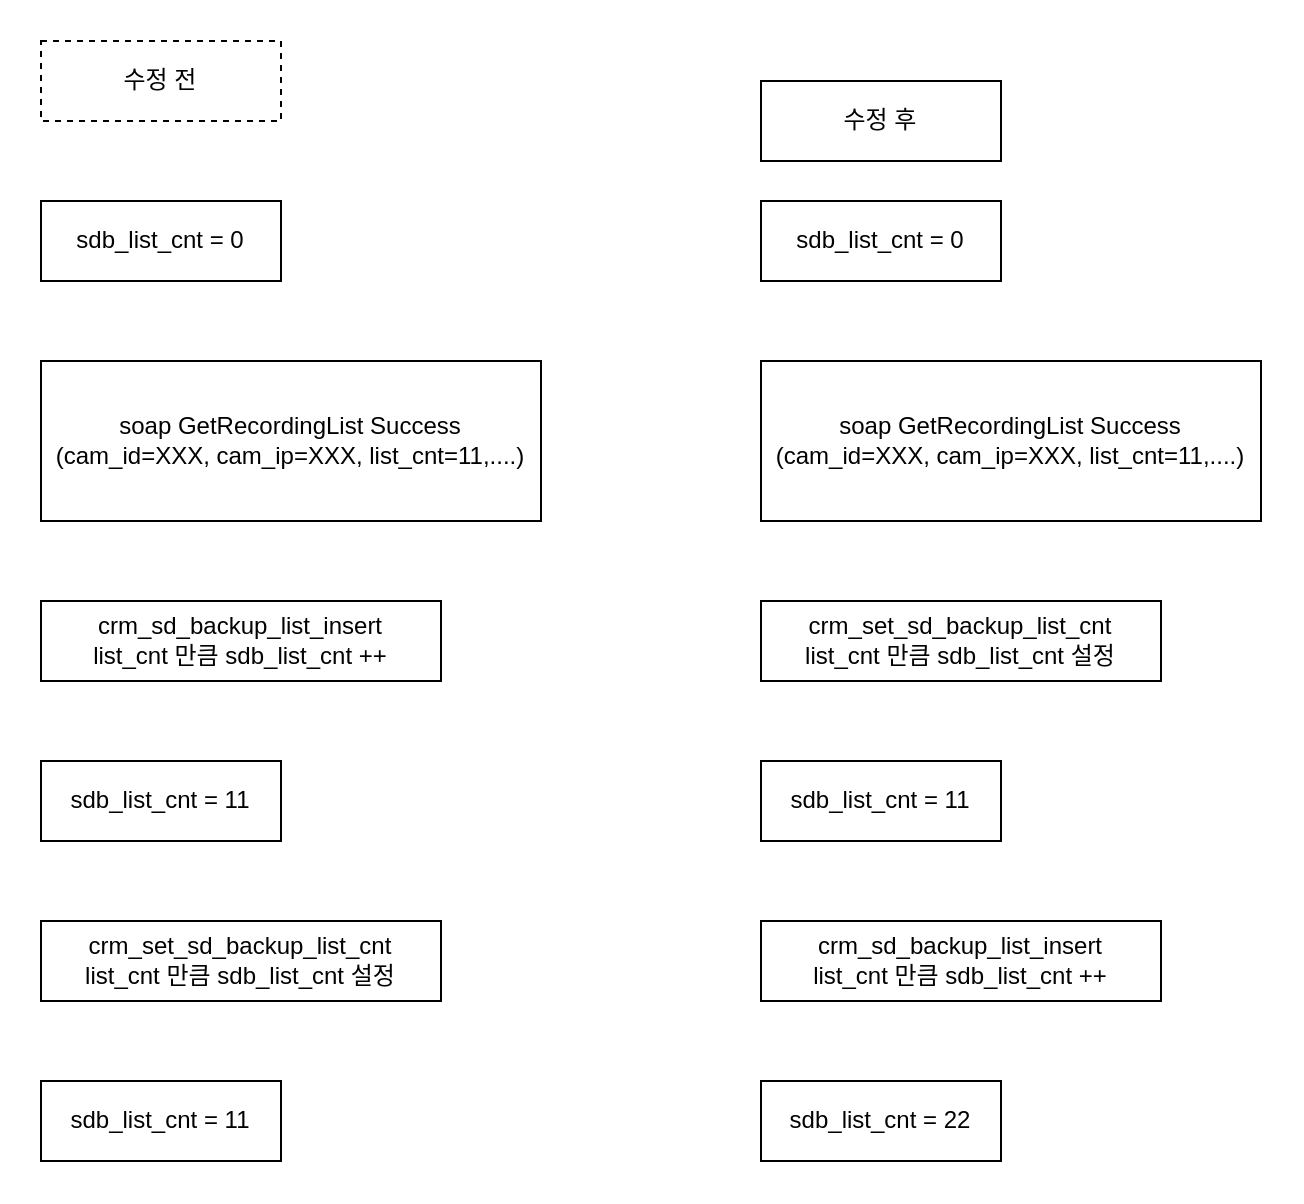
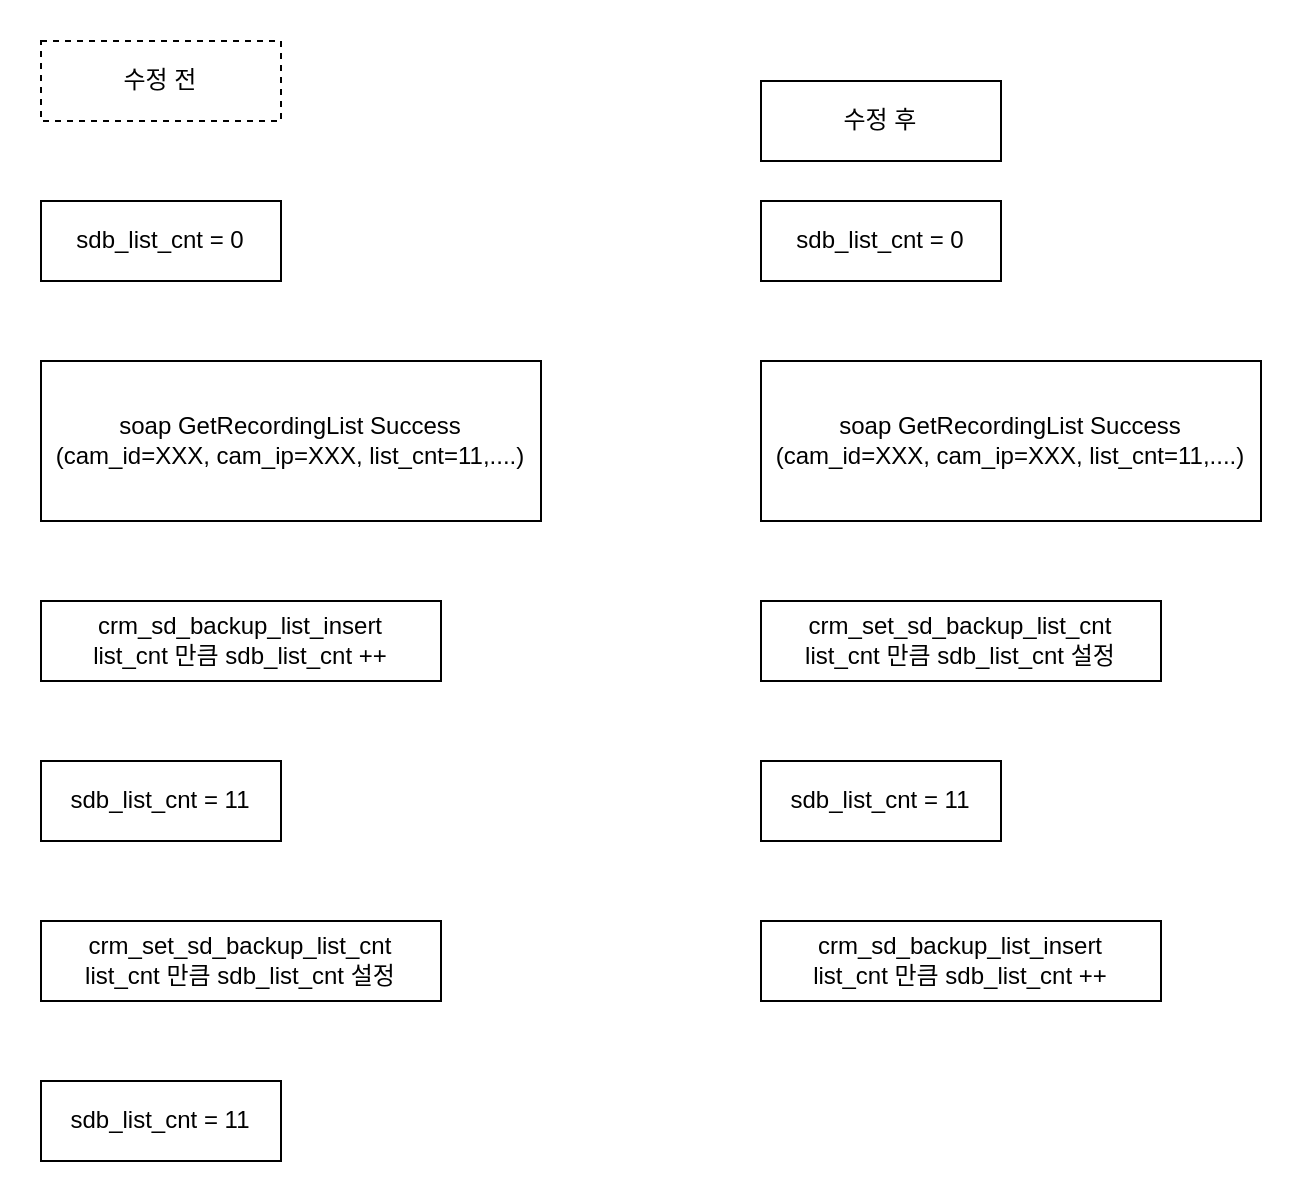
(881, 1121) -> none
